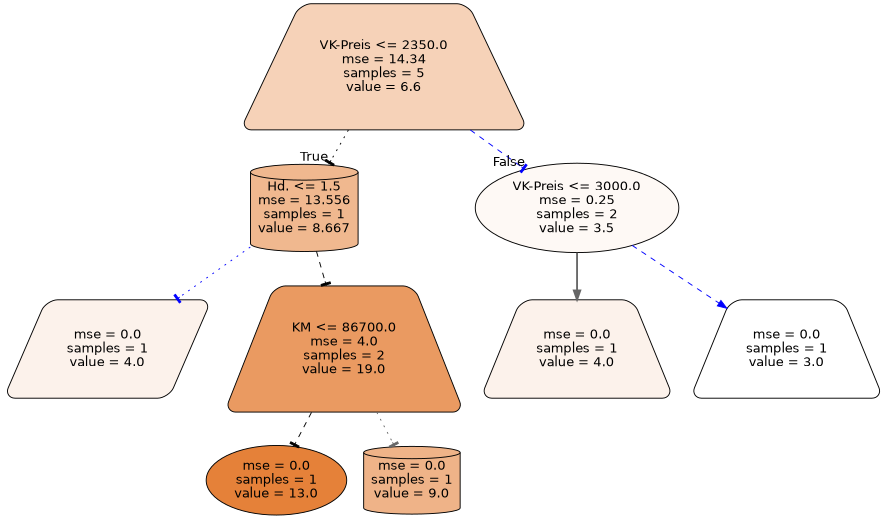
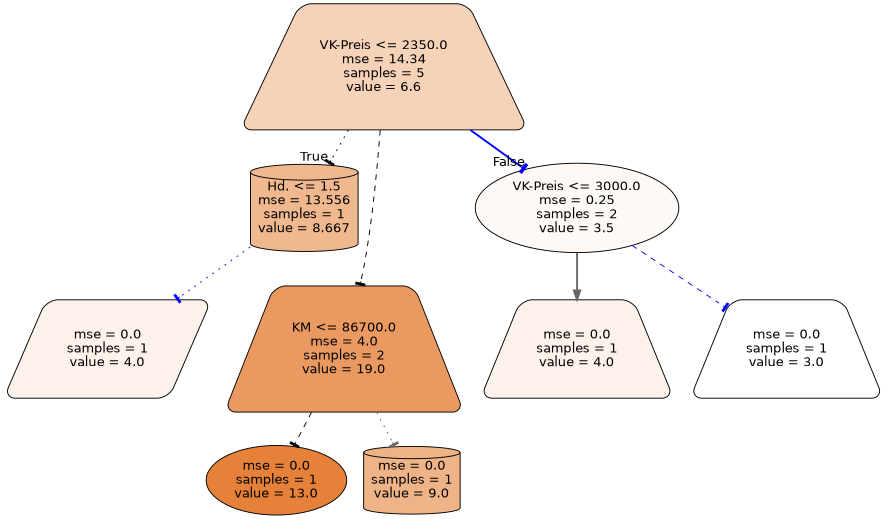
(496, 148) -> (496, 148)
(321, 266) -> (373, 206)
(676, 274) -> (676, 274)
